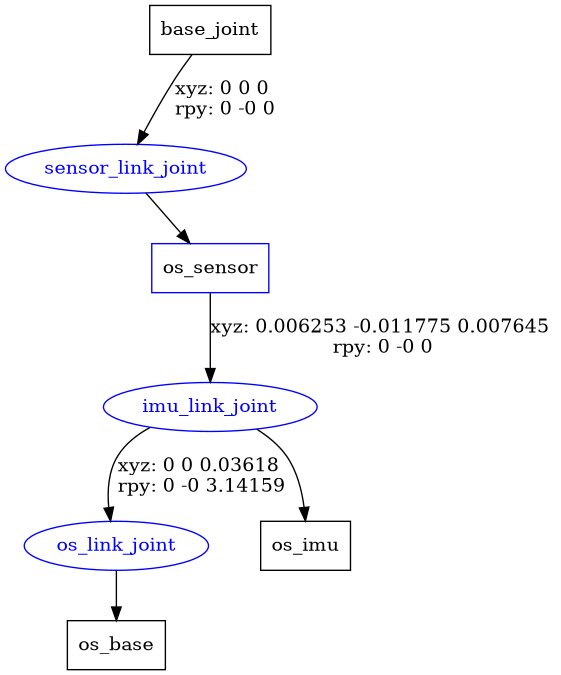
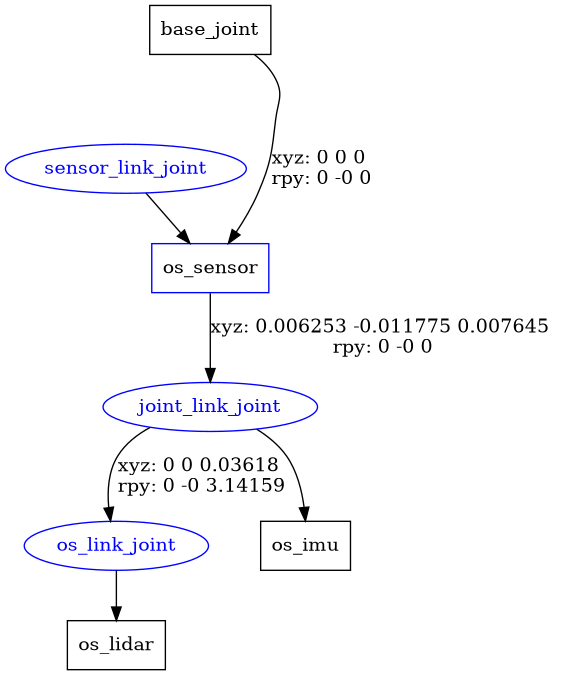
(167, 92) -> (273, 143)
(210, 407) -> (210, 407)
(116, 645) -> (116, 645)
